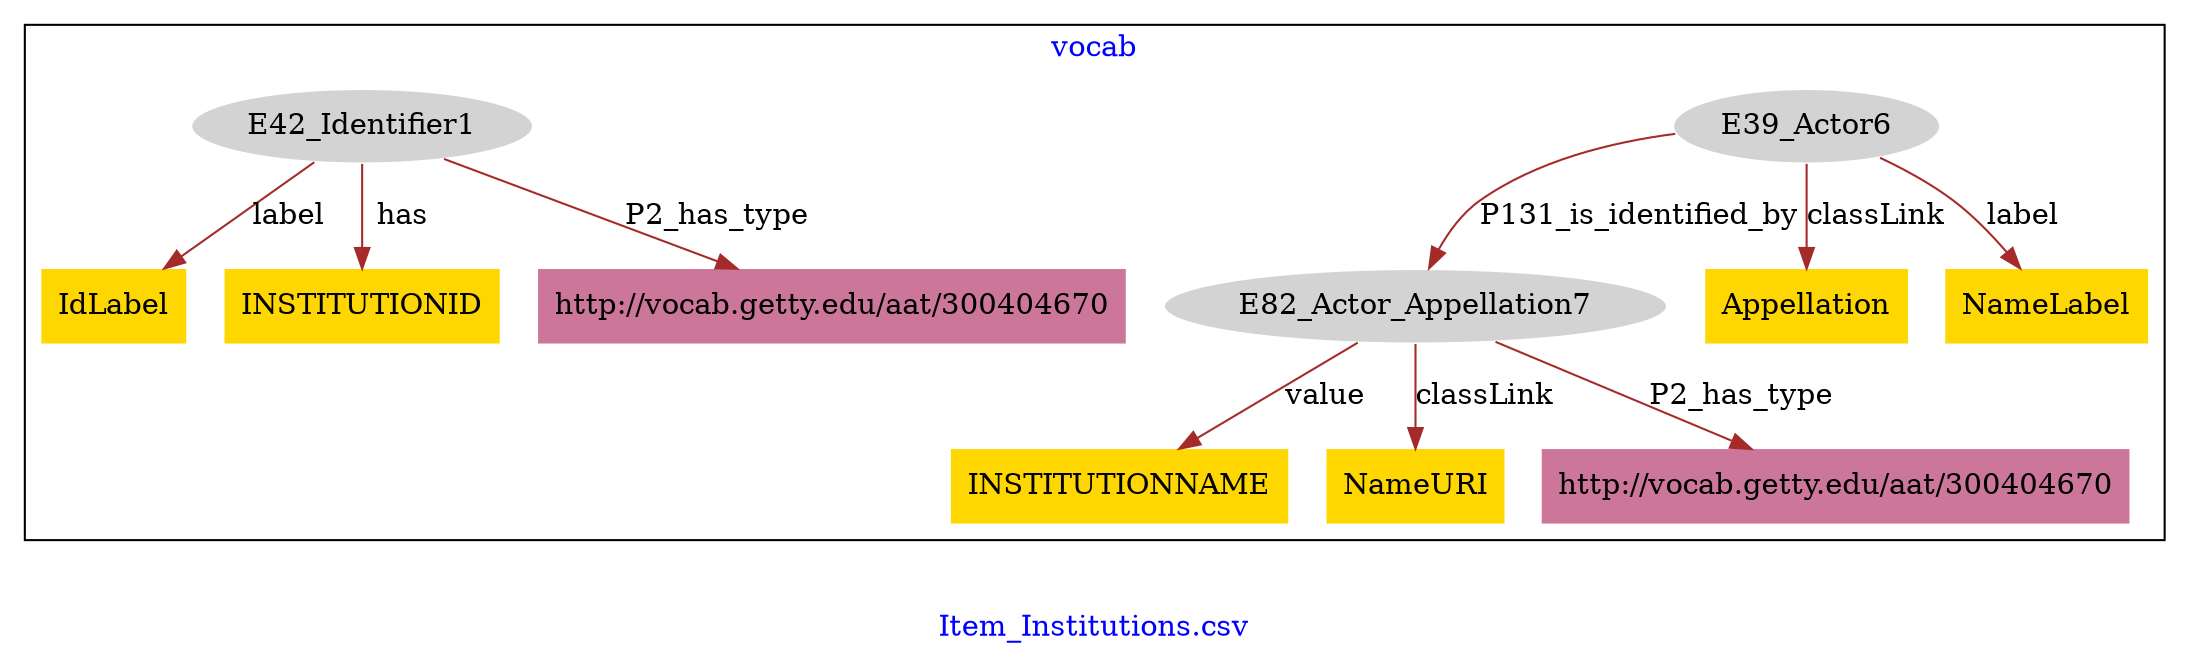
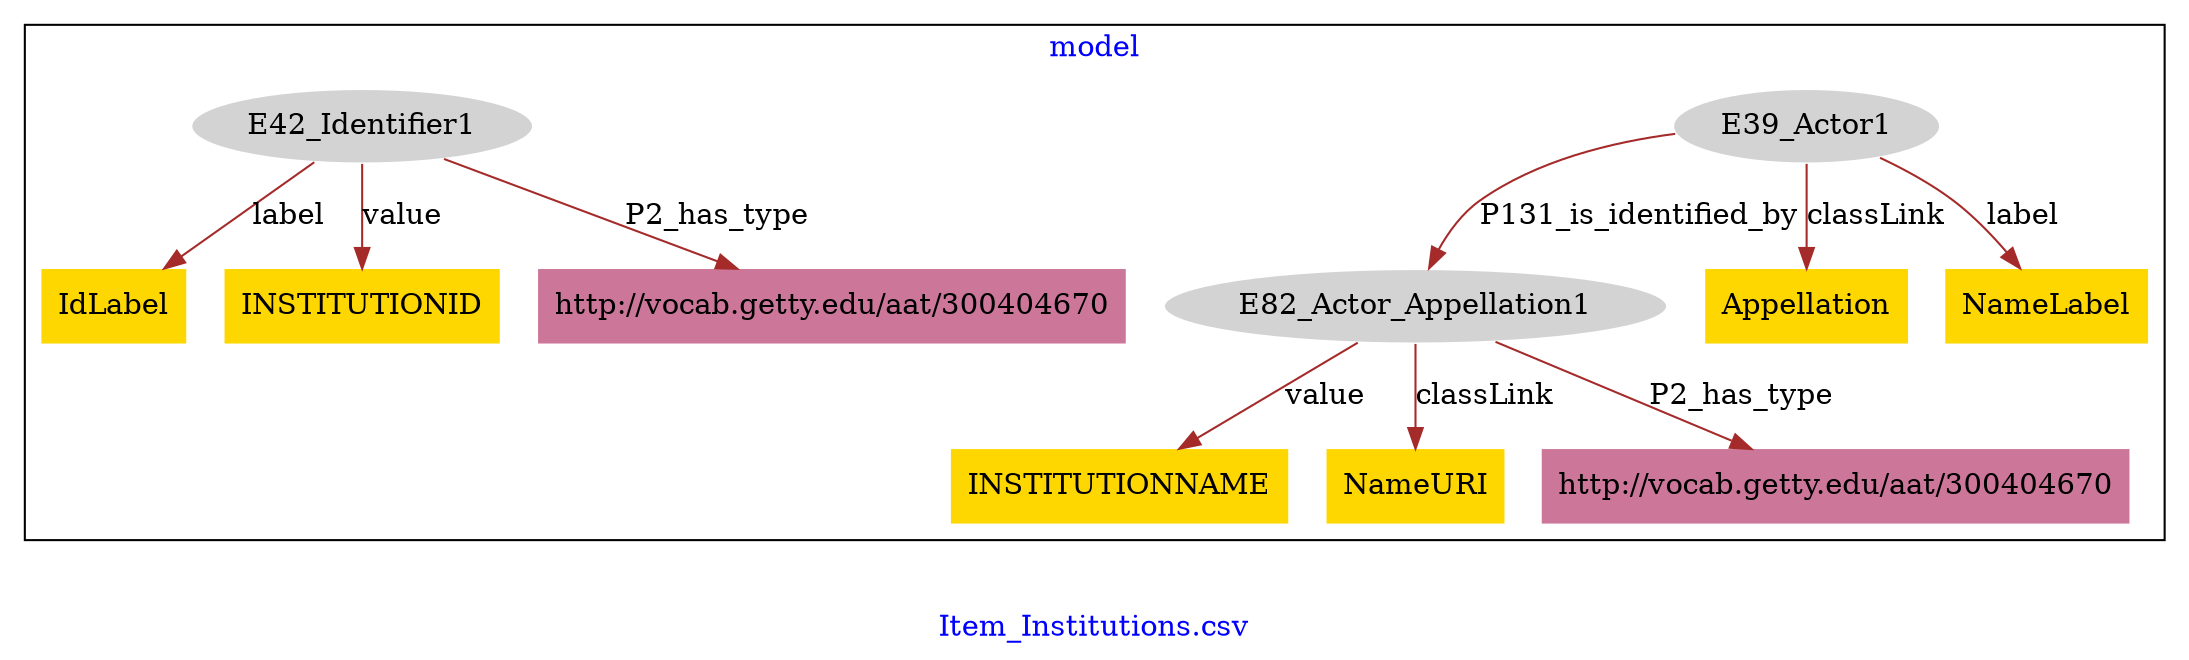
(1095, 49) -> (1095, 49)
(1807, 126) -> (1807, 126)
(403, 216) -> (403, 216)
(1416, 306) -> (1416, 306)
